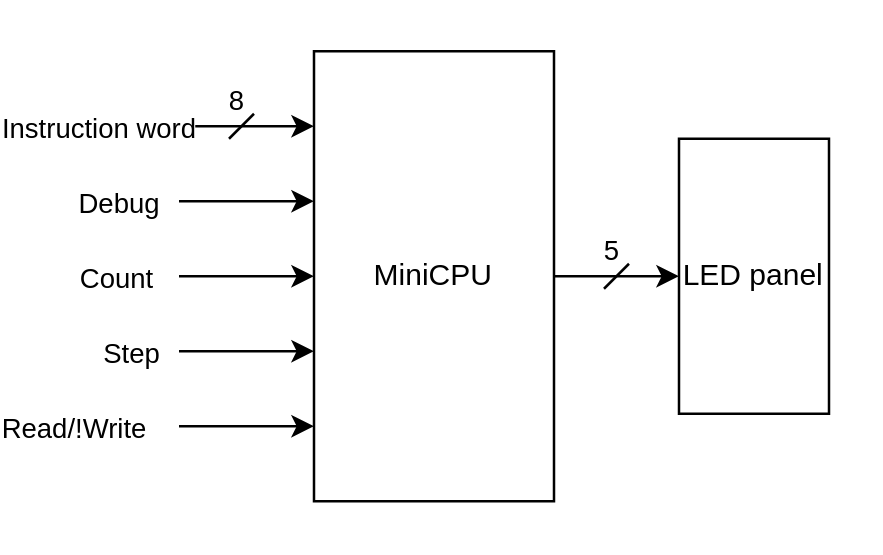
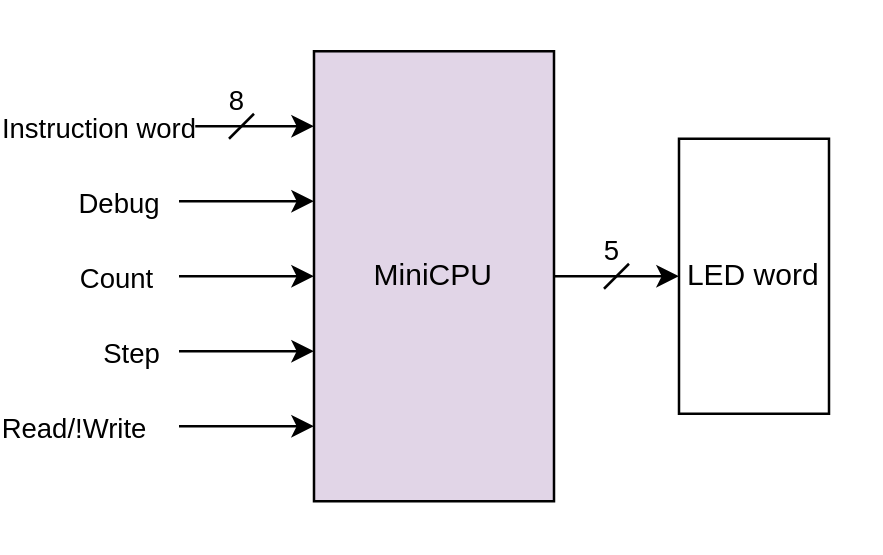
(434, 276) -> (434, 276)
(754, 276) -> (754, 276)
